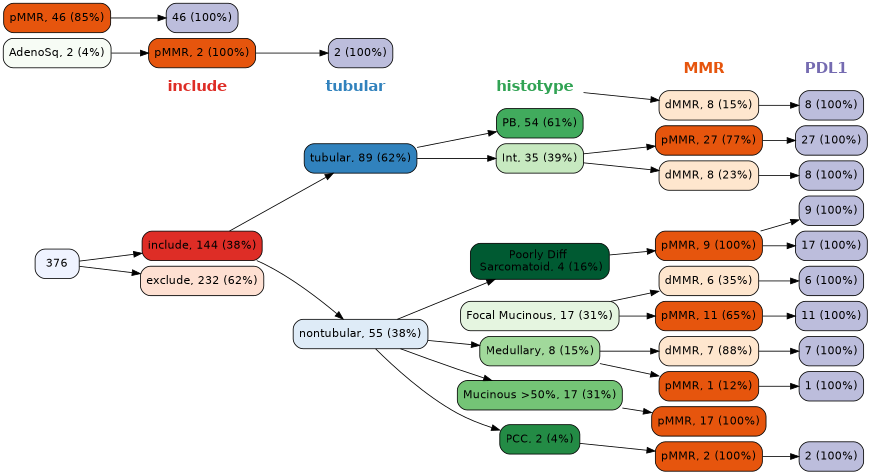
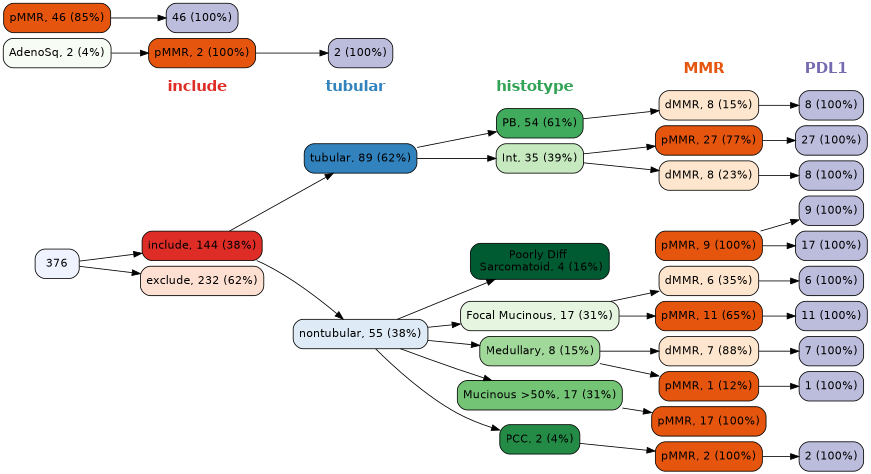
(617, 96) -> (617, 115)
(628, 253) -> none
none -> (440, 326)
